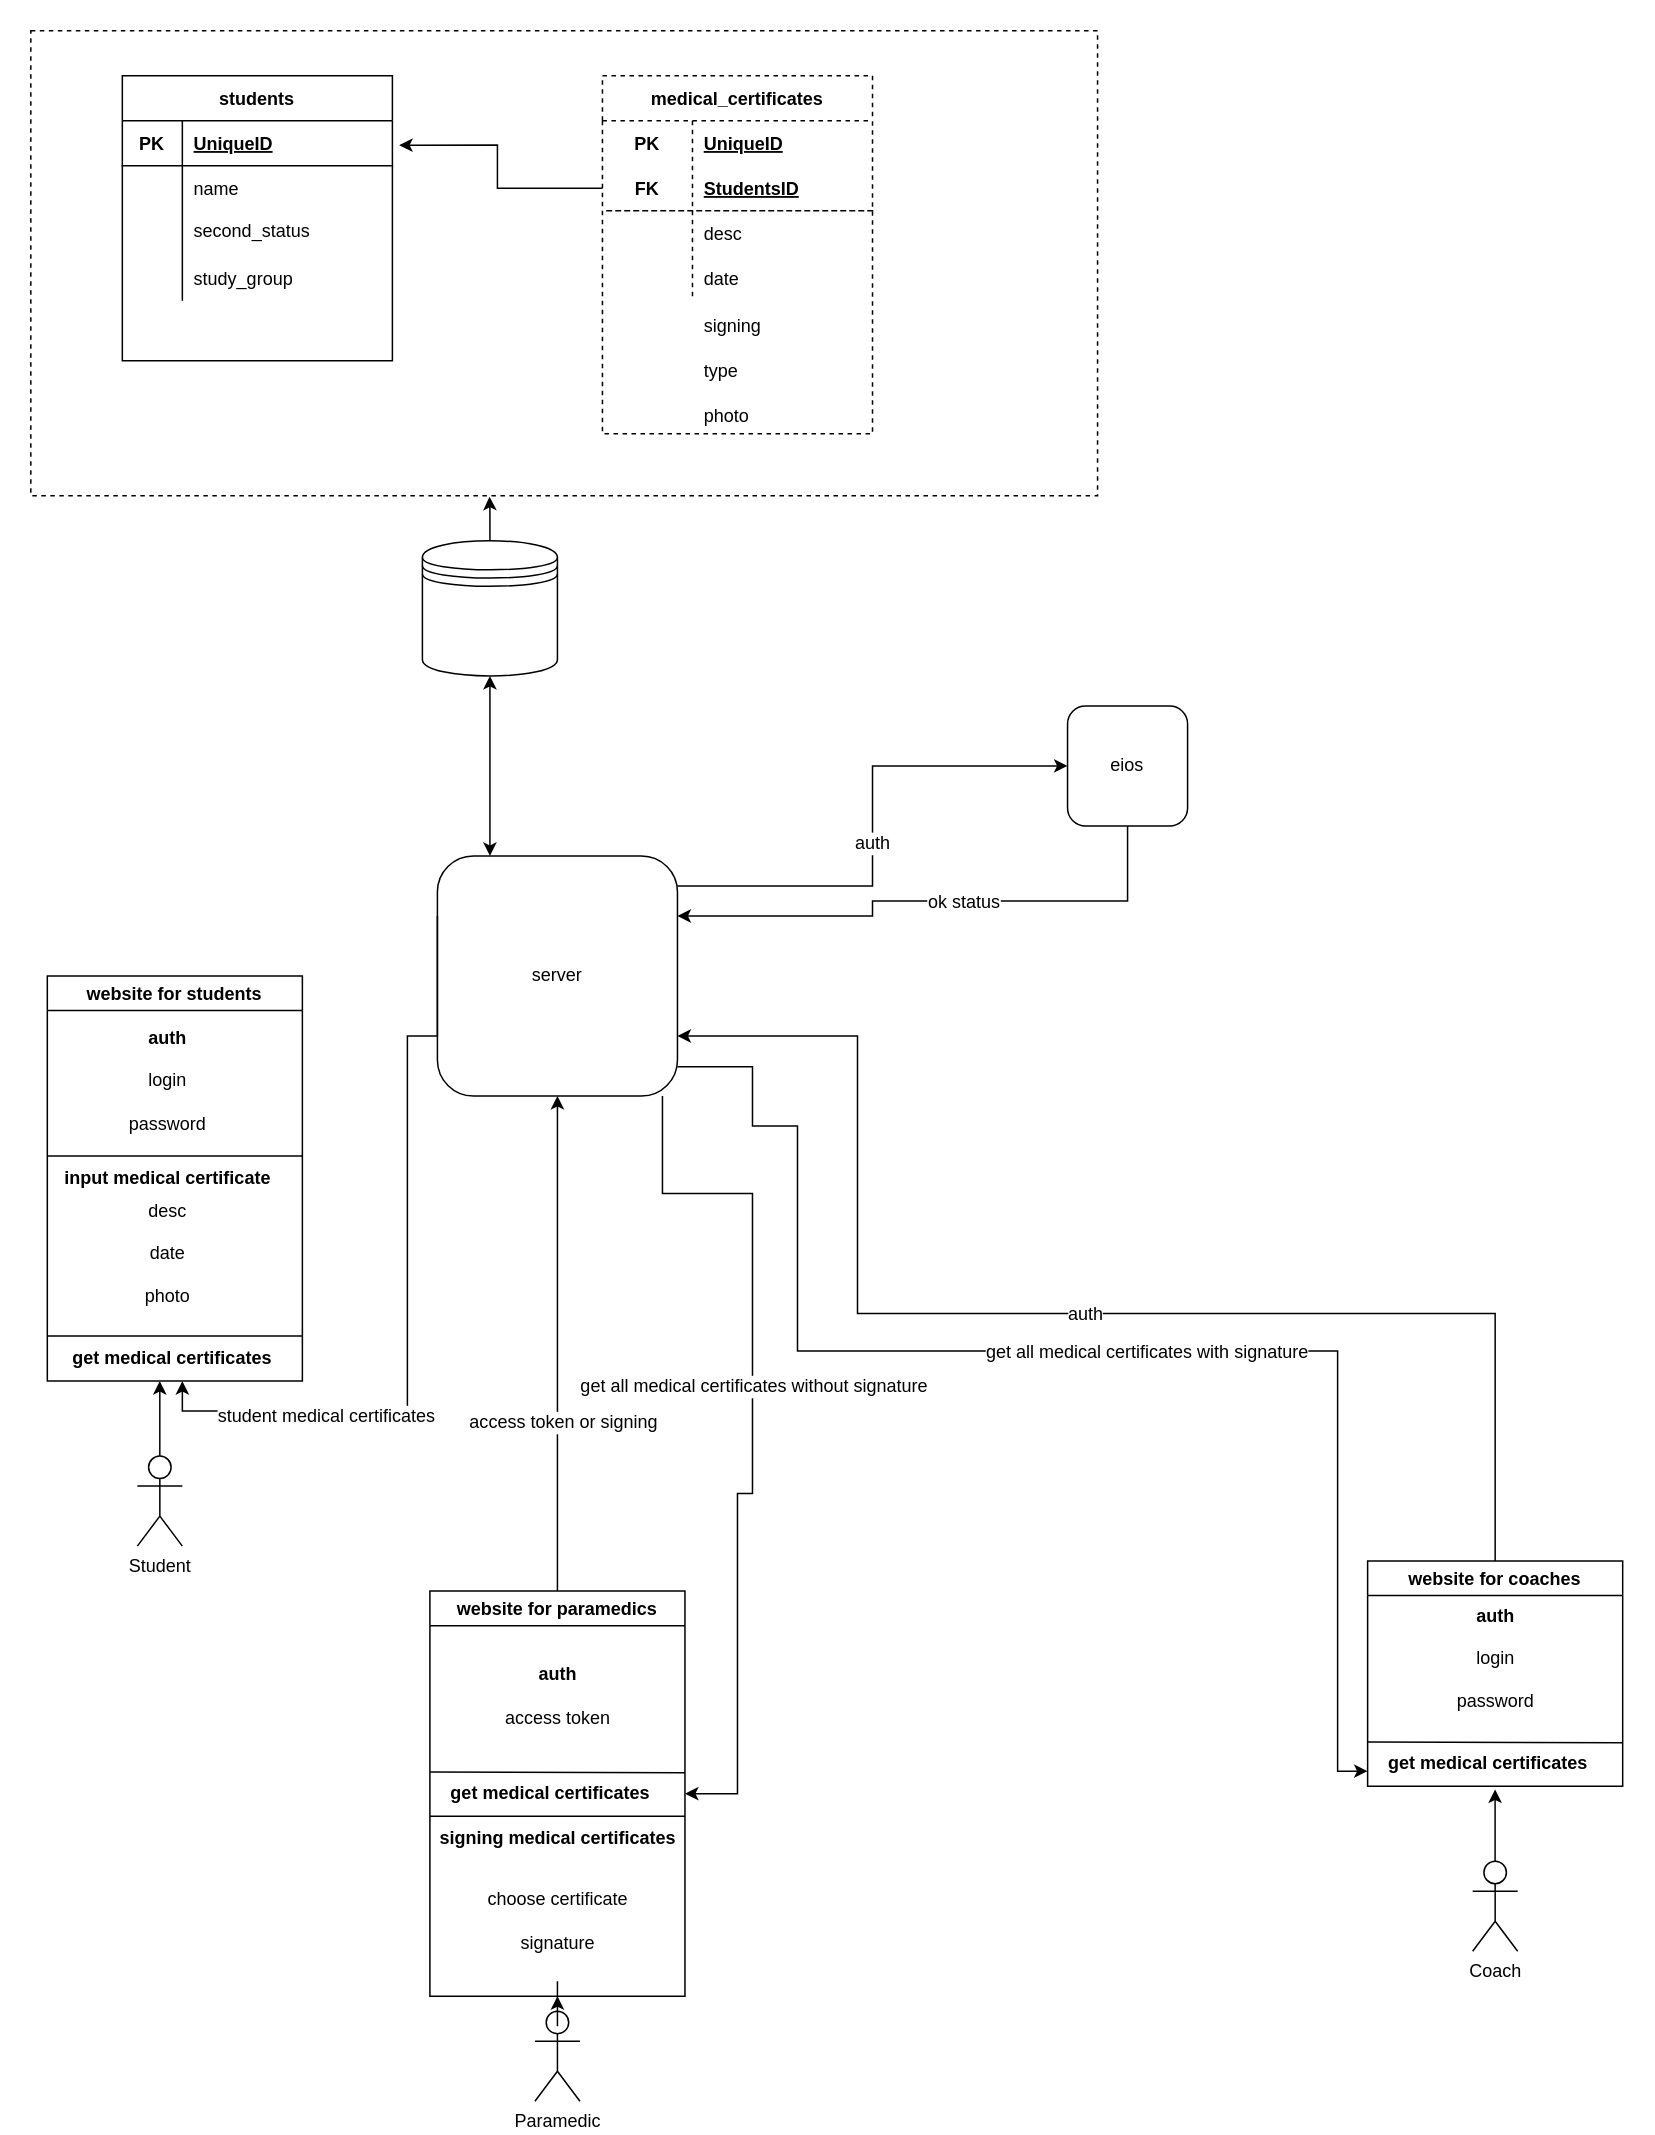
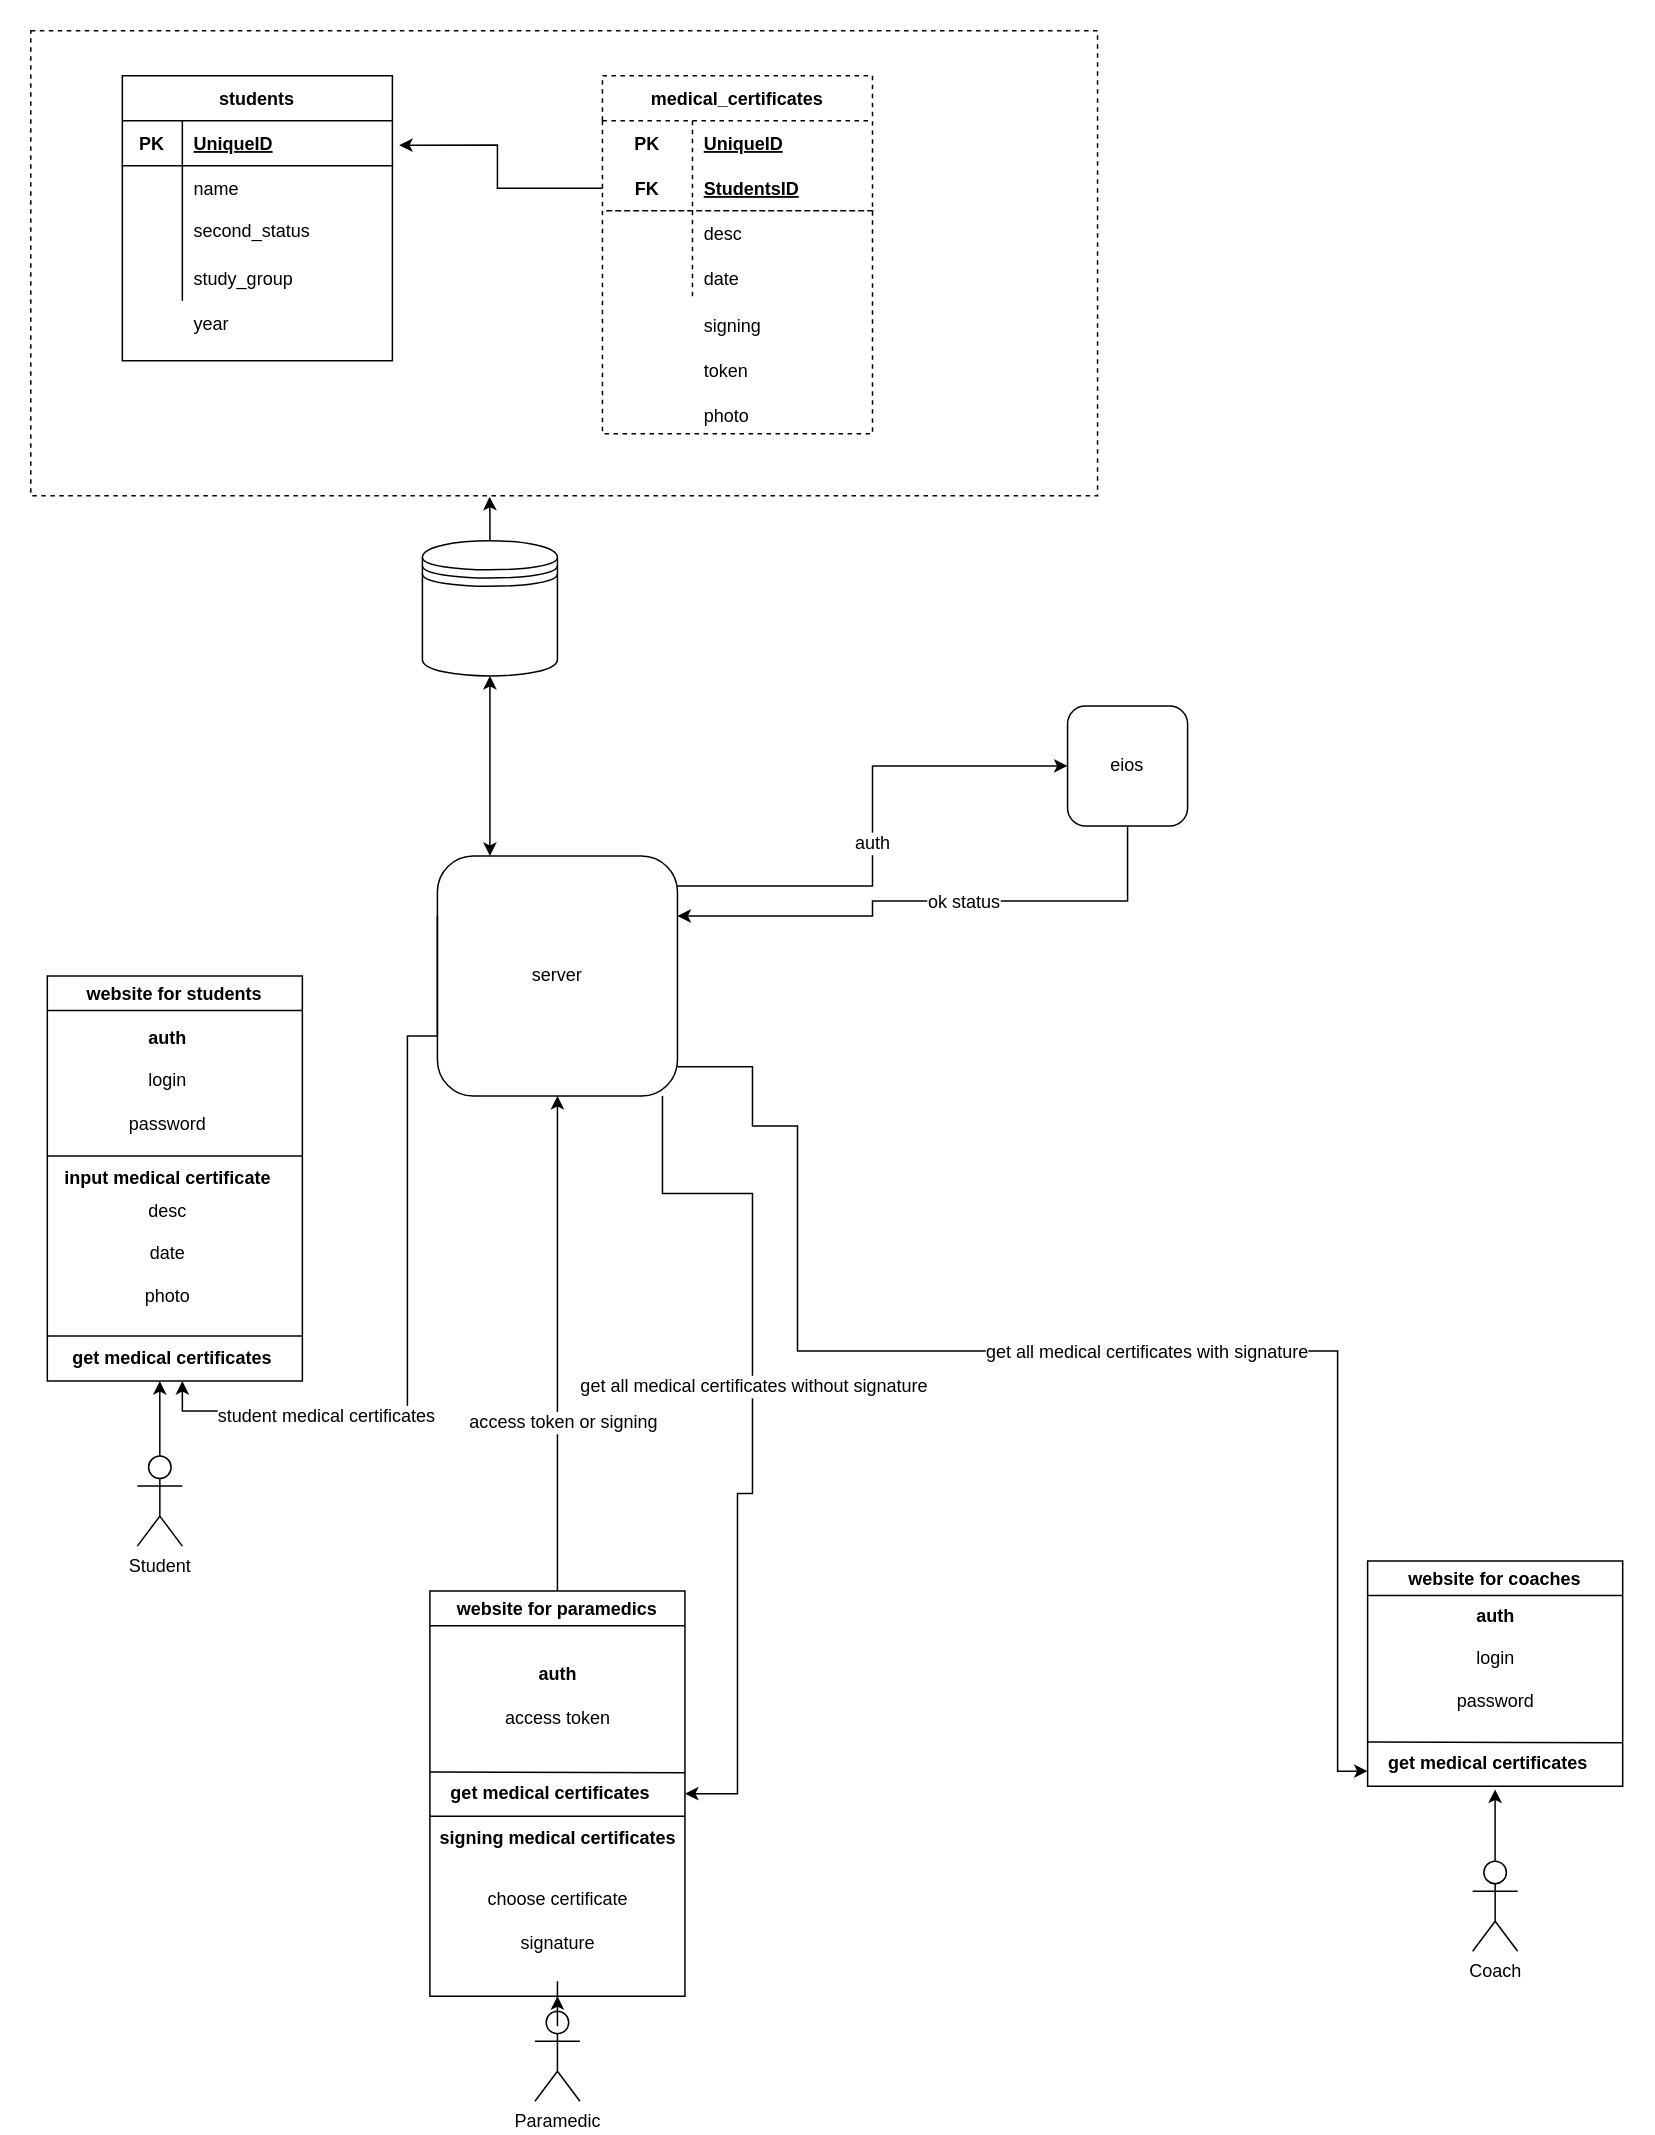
none -> (287, 323)
(724, 371) -> (729, 371)
(1074, 1313) -> none
